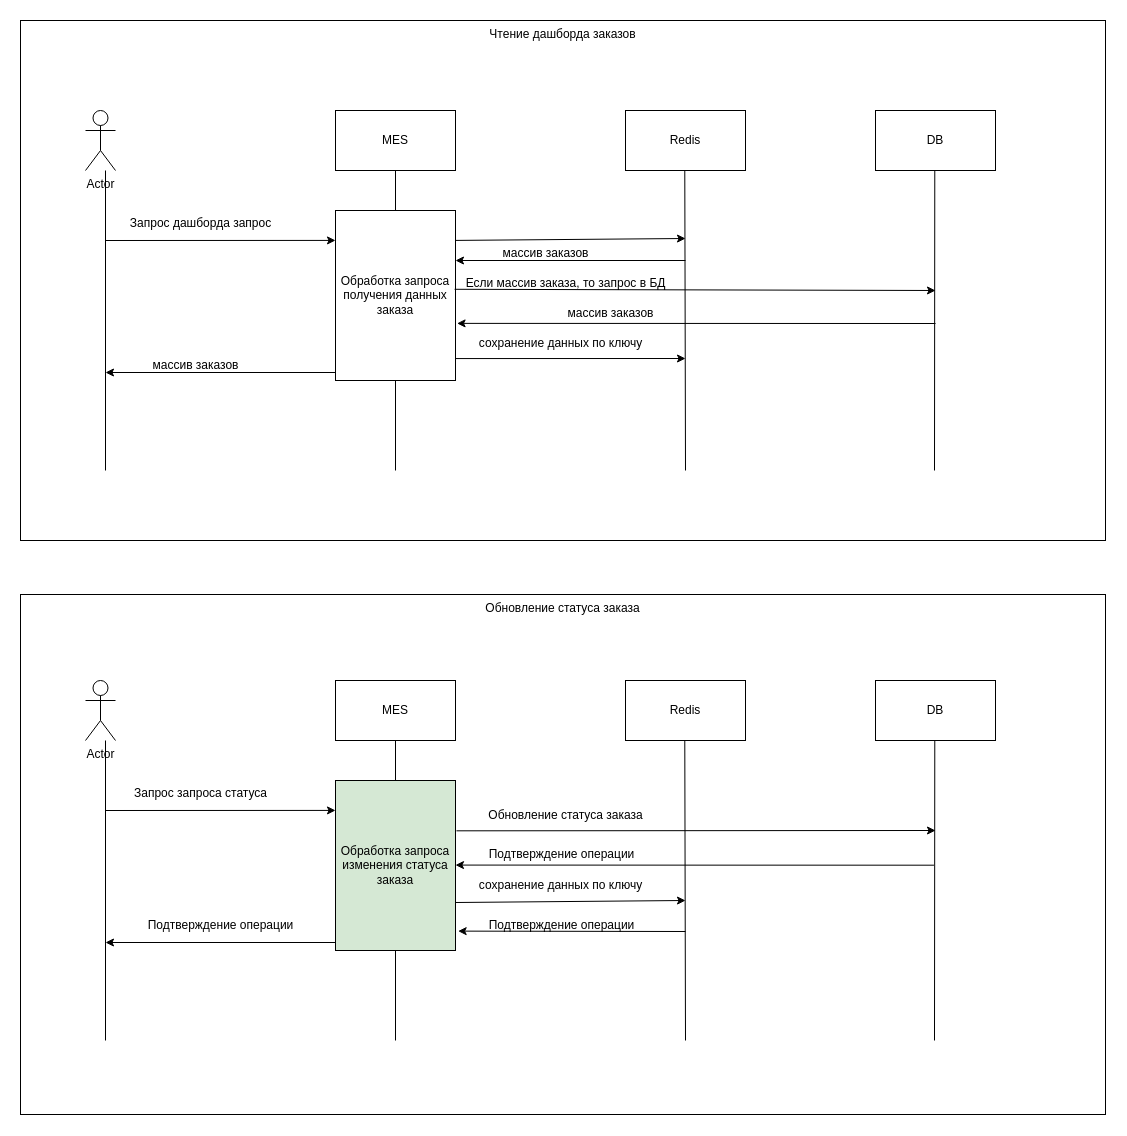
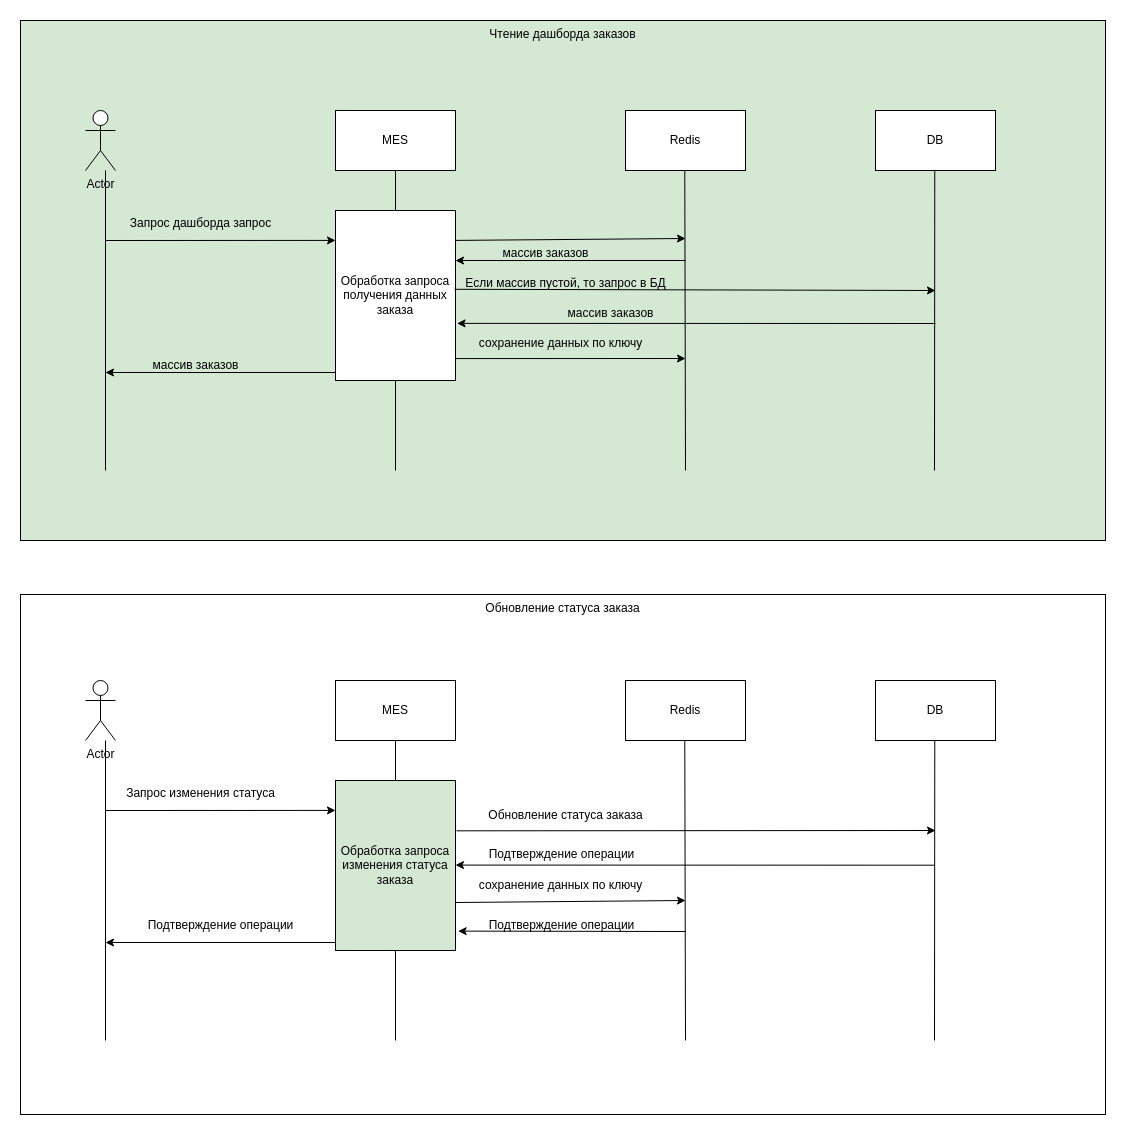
(563, 281) -> (563, 281)
(566, 284) -> (566, 284)
(201, 794) -> (201, 794)
